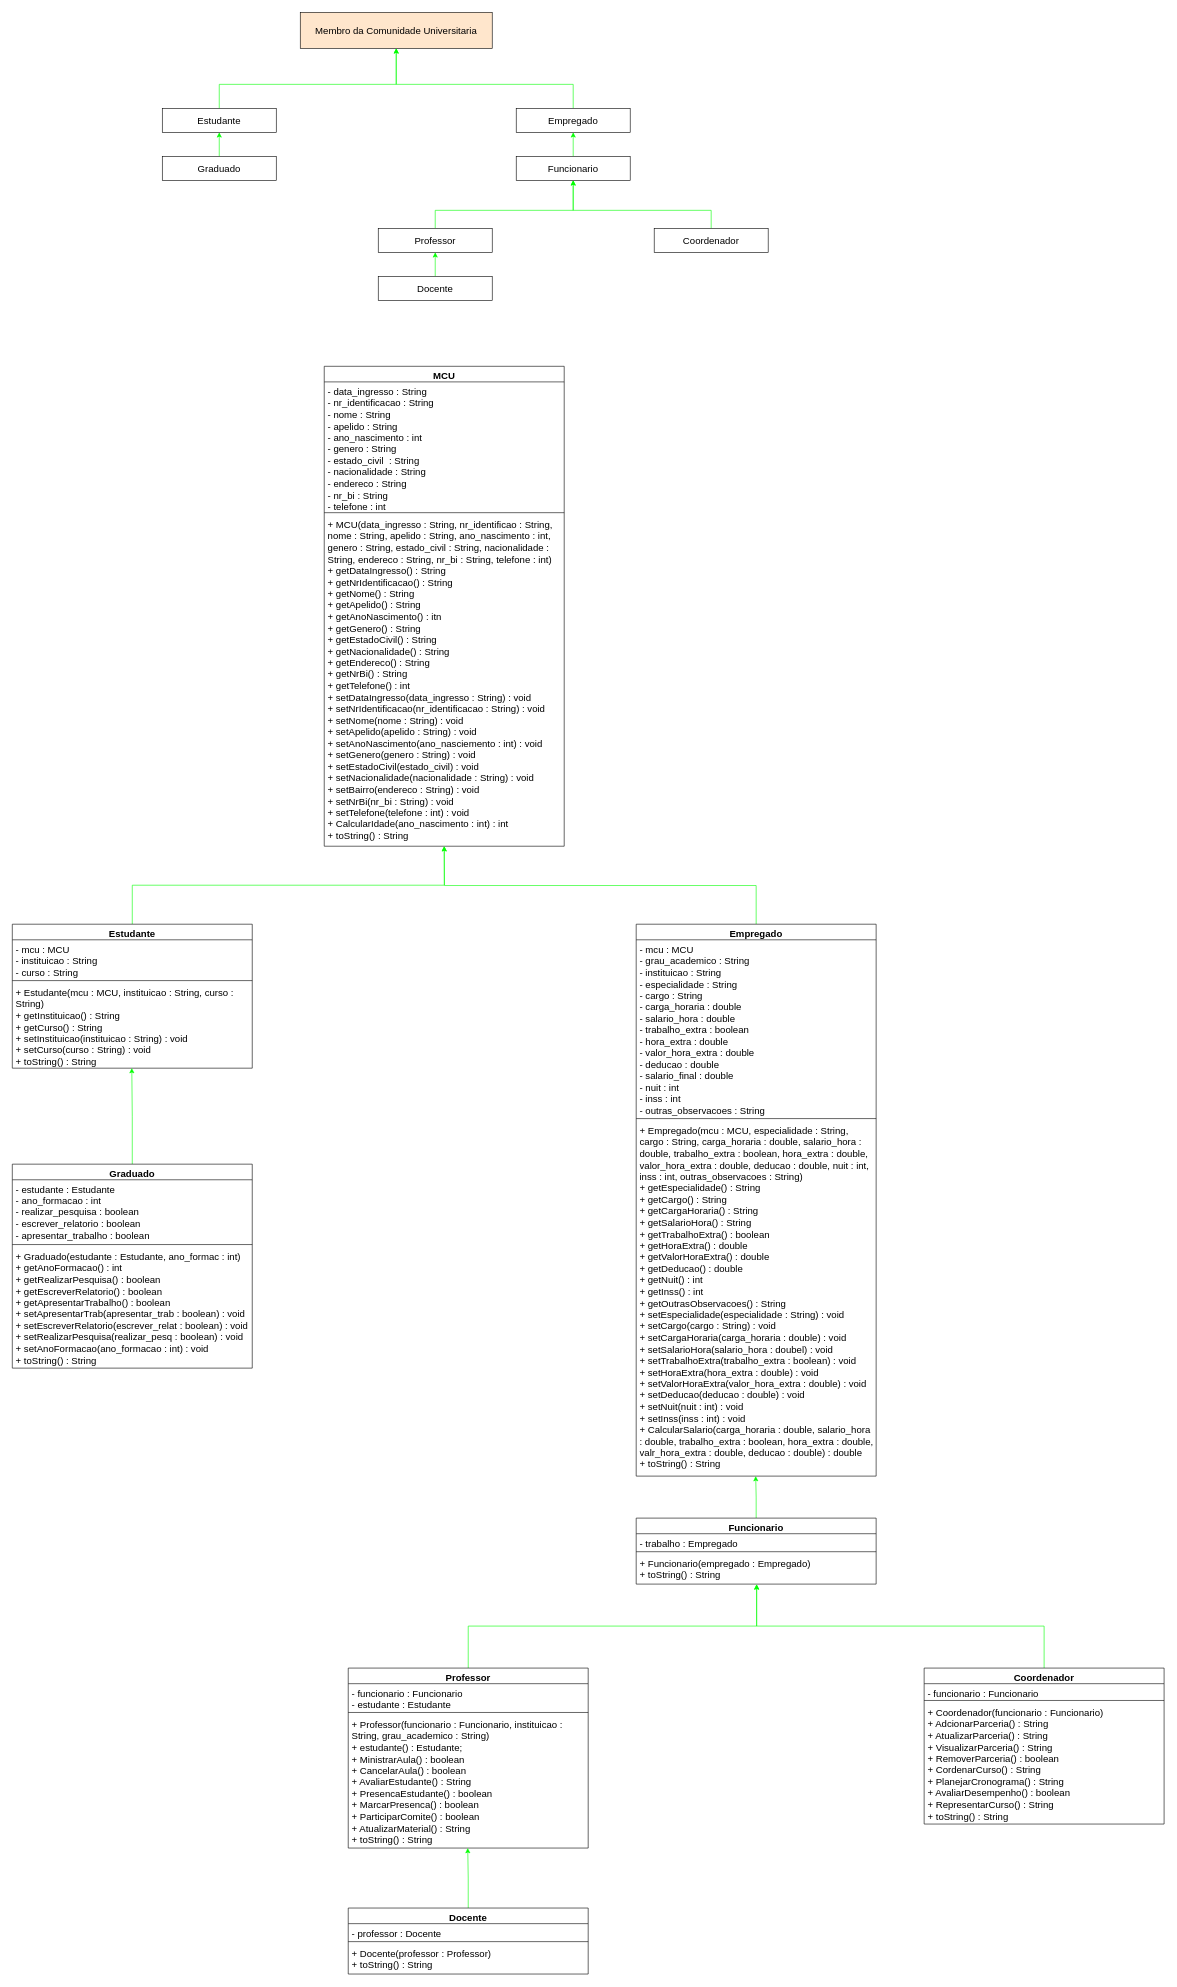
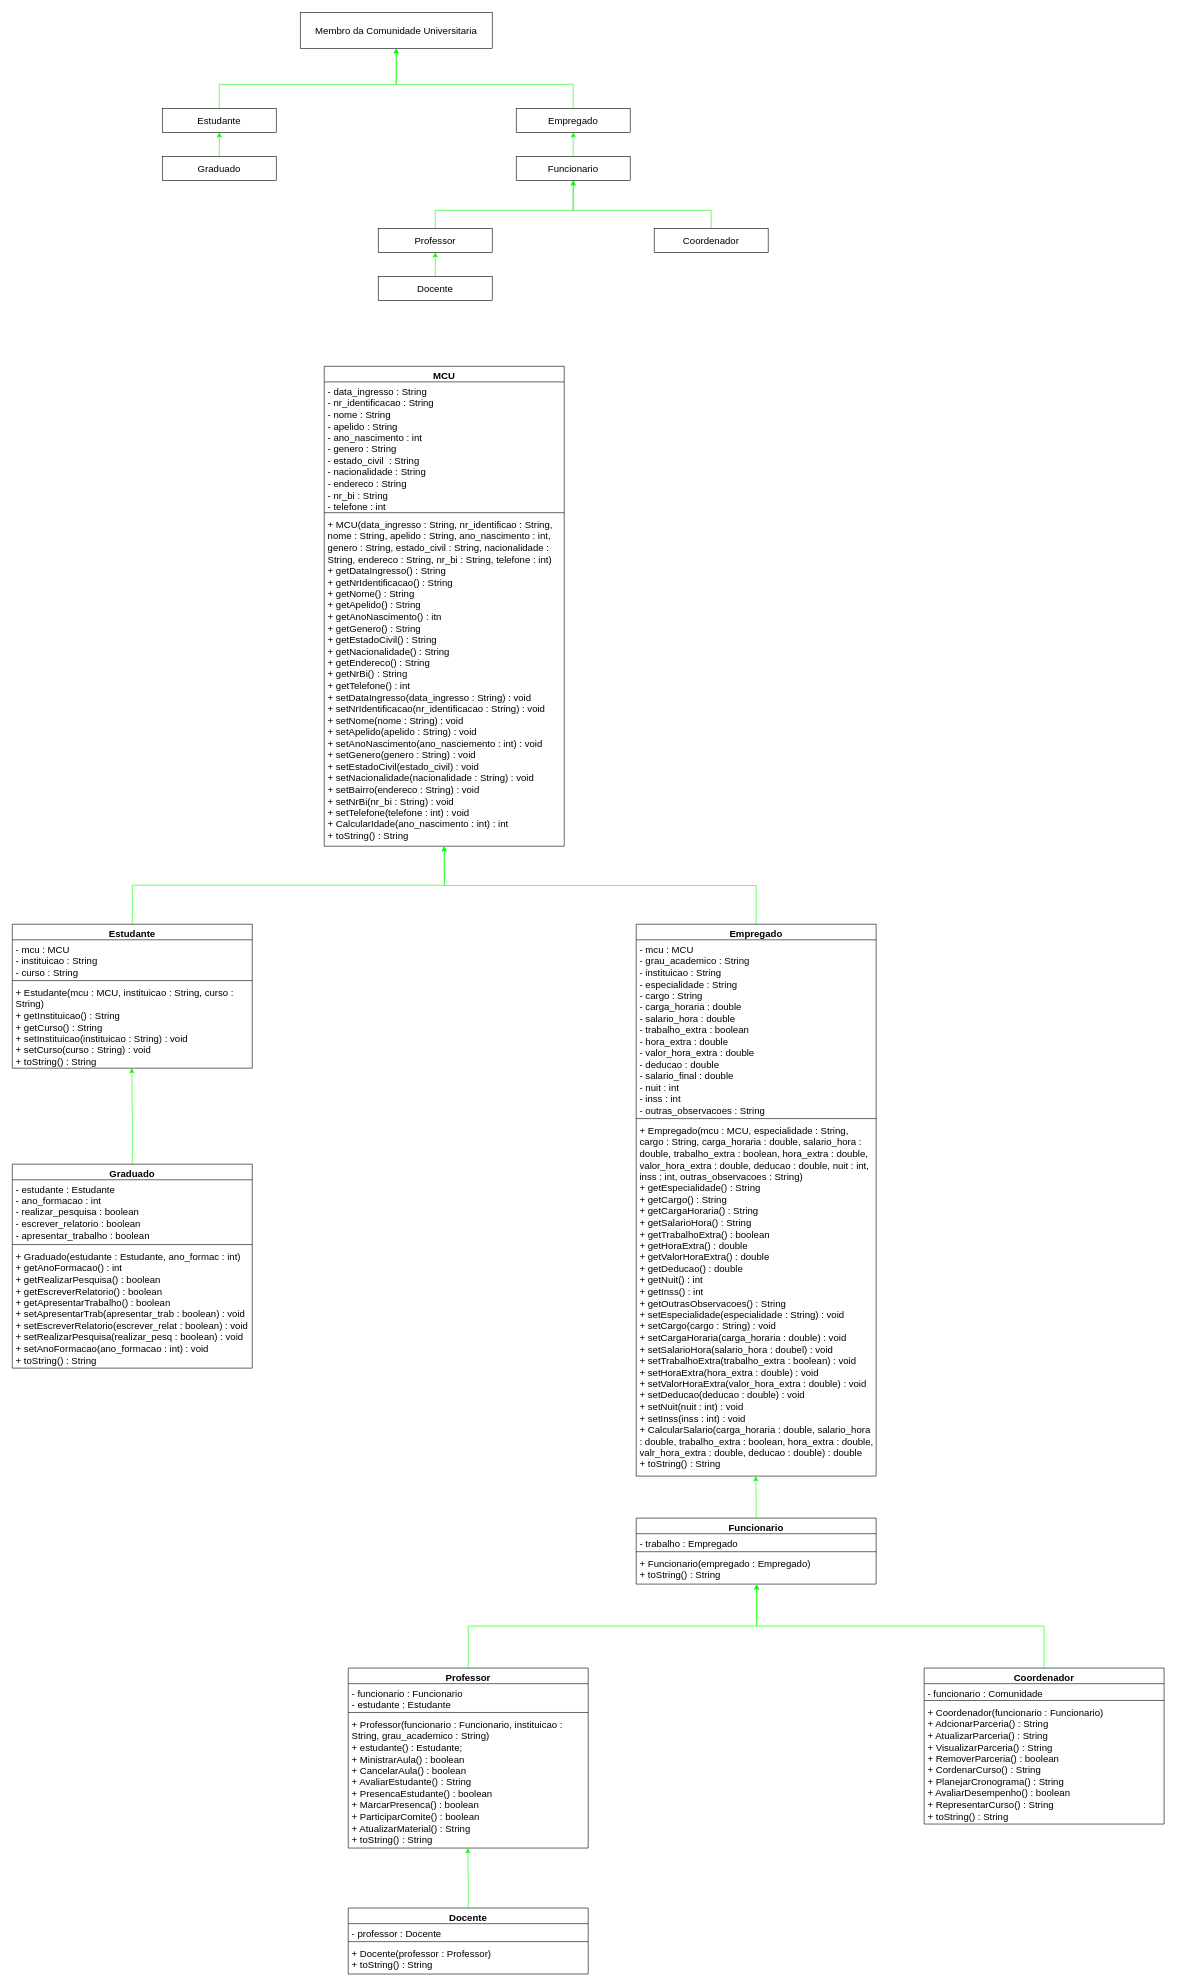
(396, 30) -> (396, 30)
(990, 1694) -> (989, 1694)
